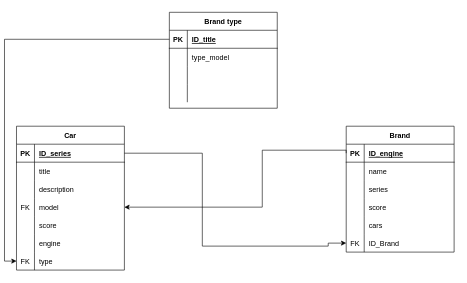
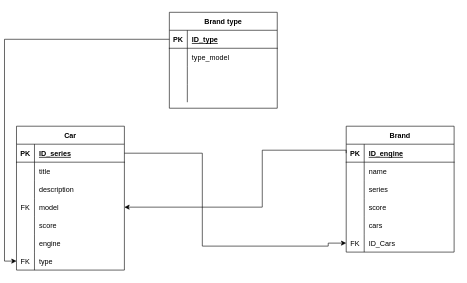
(206, 40) -> (206, 40)
(385, 244) -> (383, 244)
